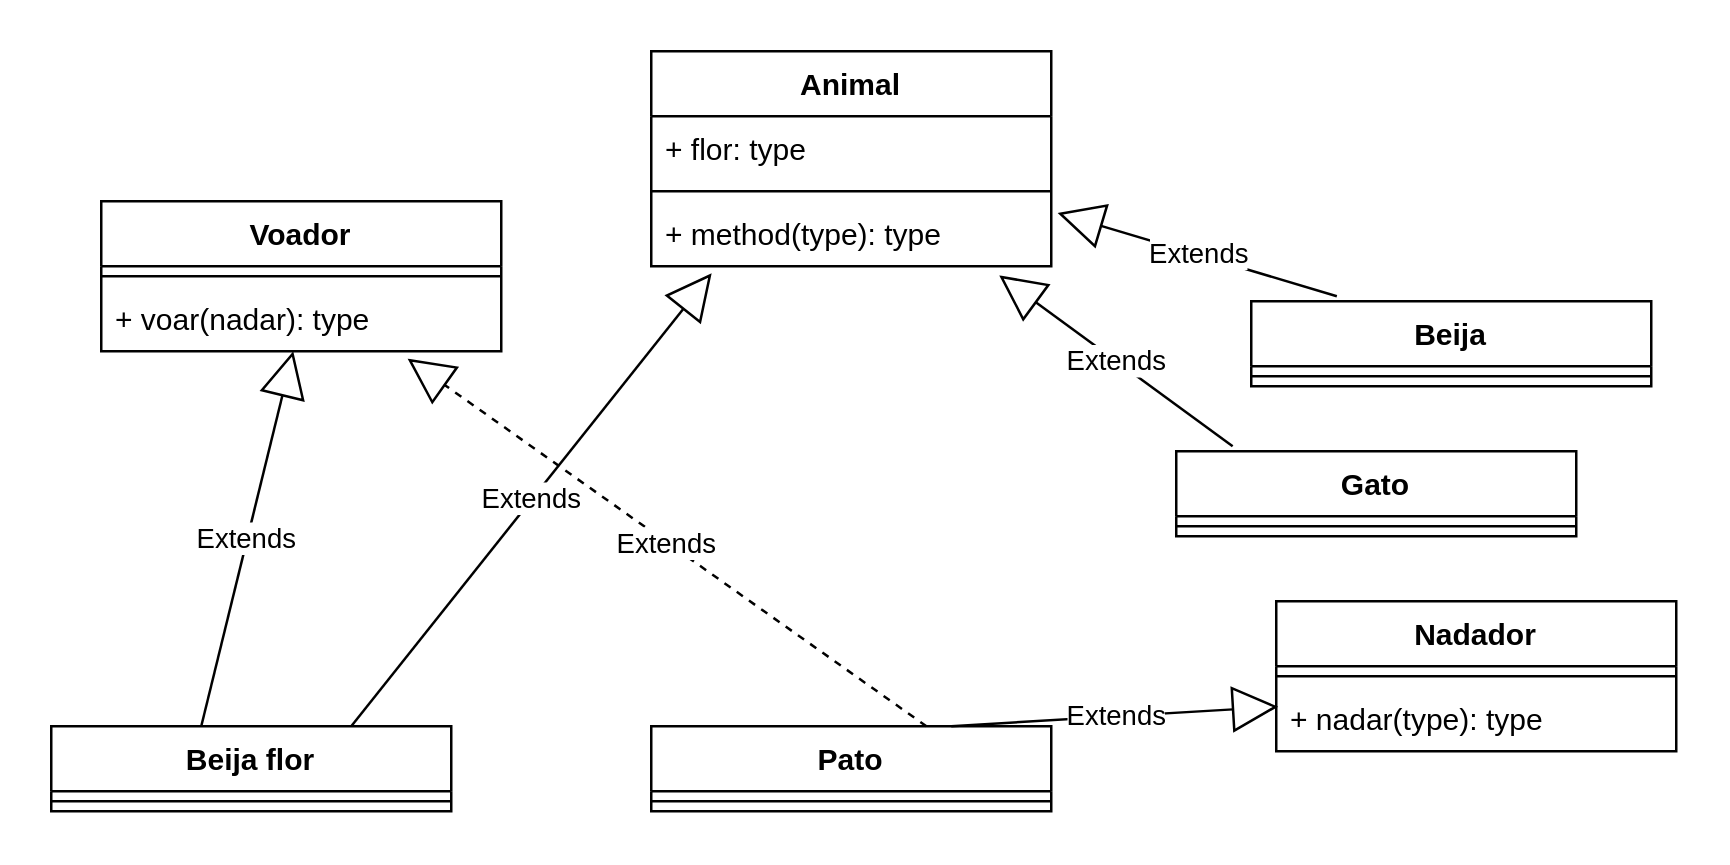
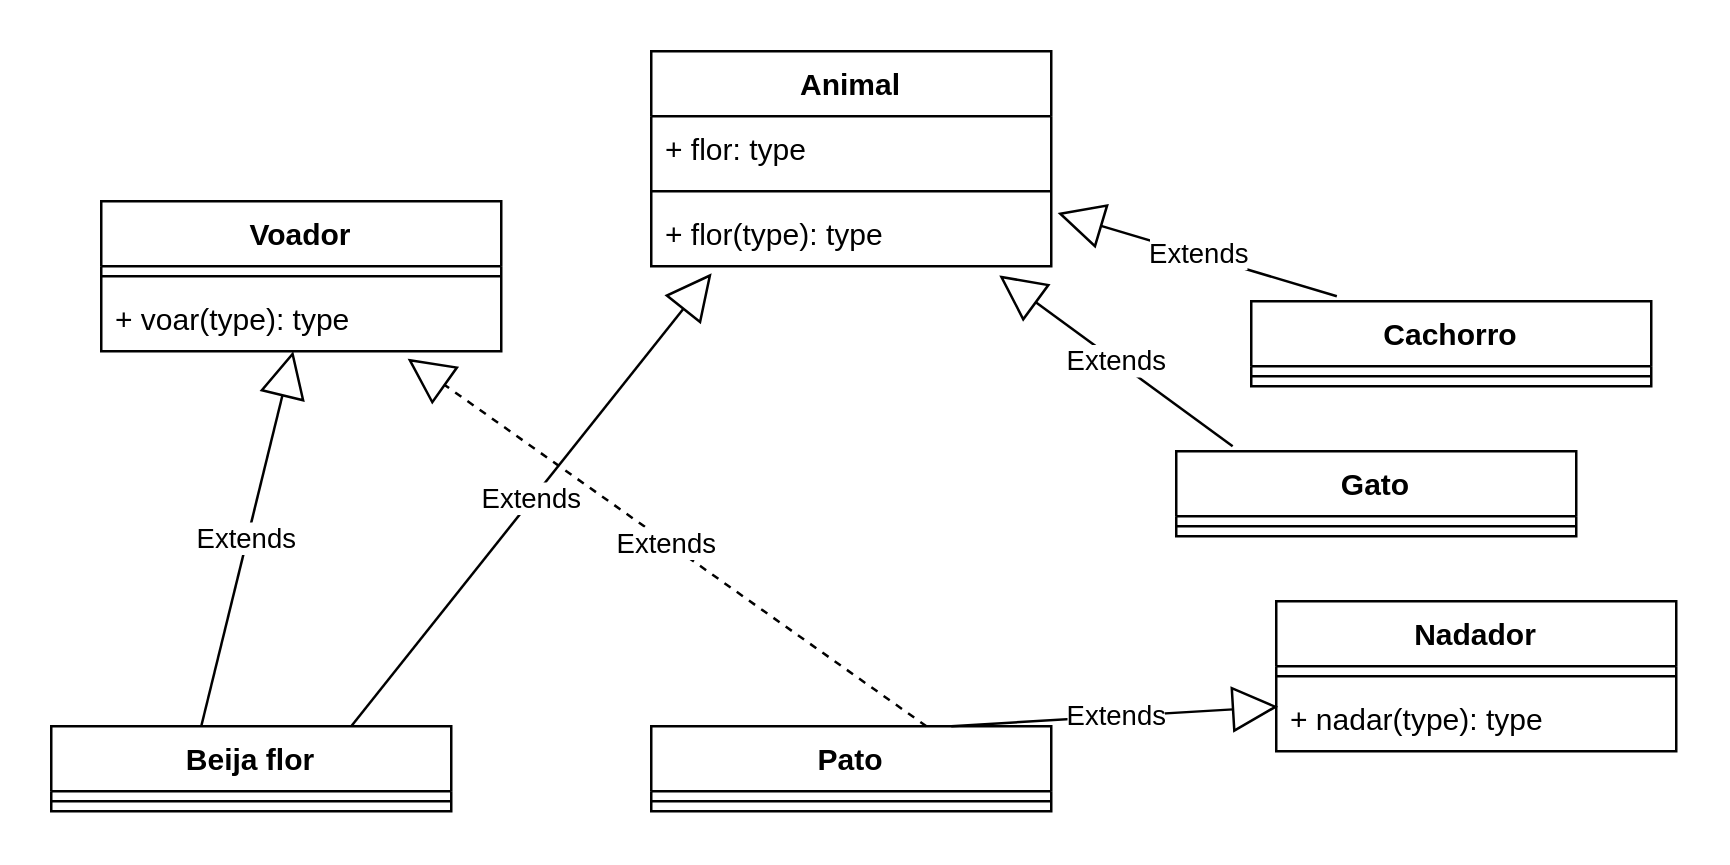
(823, 237) -> (802, 237)
(264, 322) -> (256, 322)
(1451, 337) -> (1451, 337)
